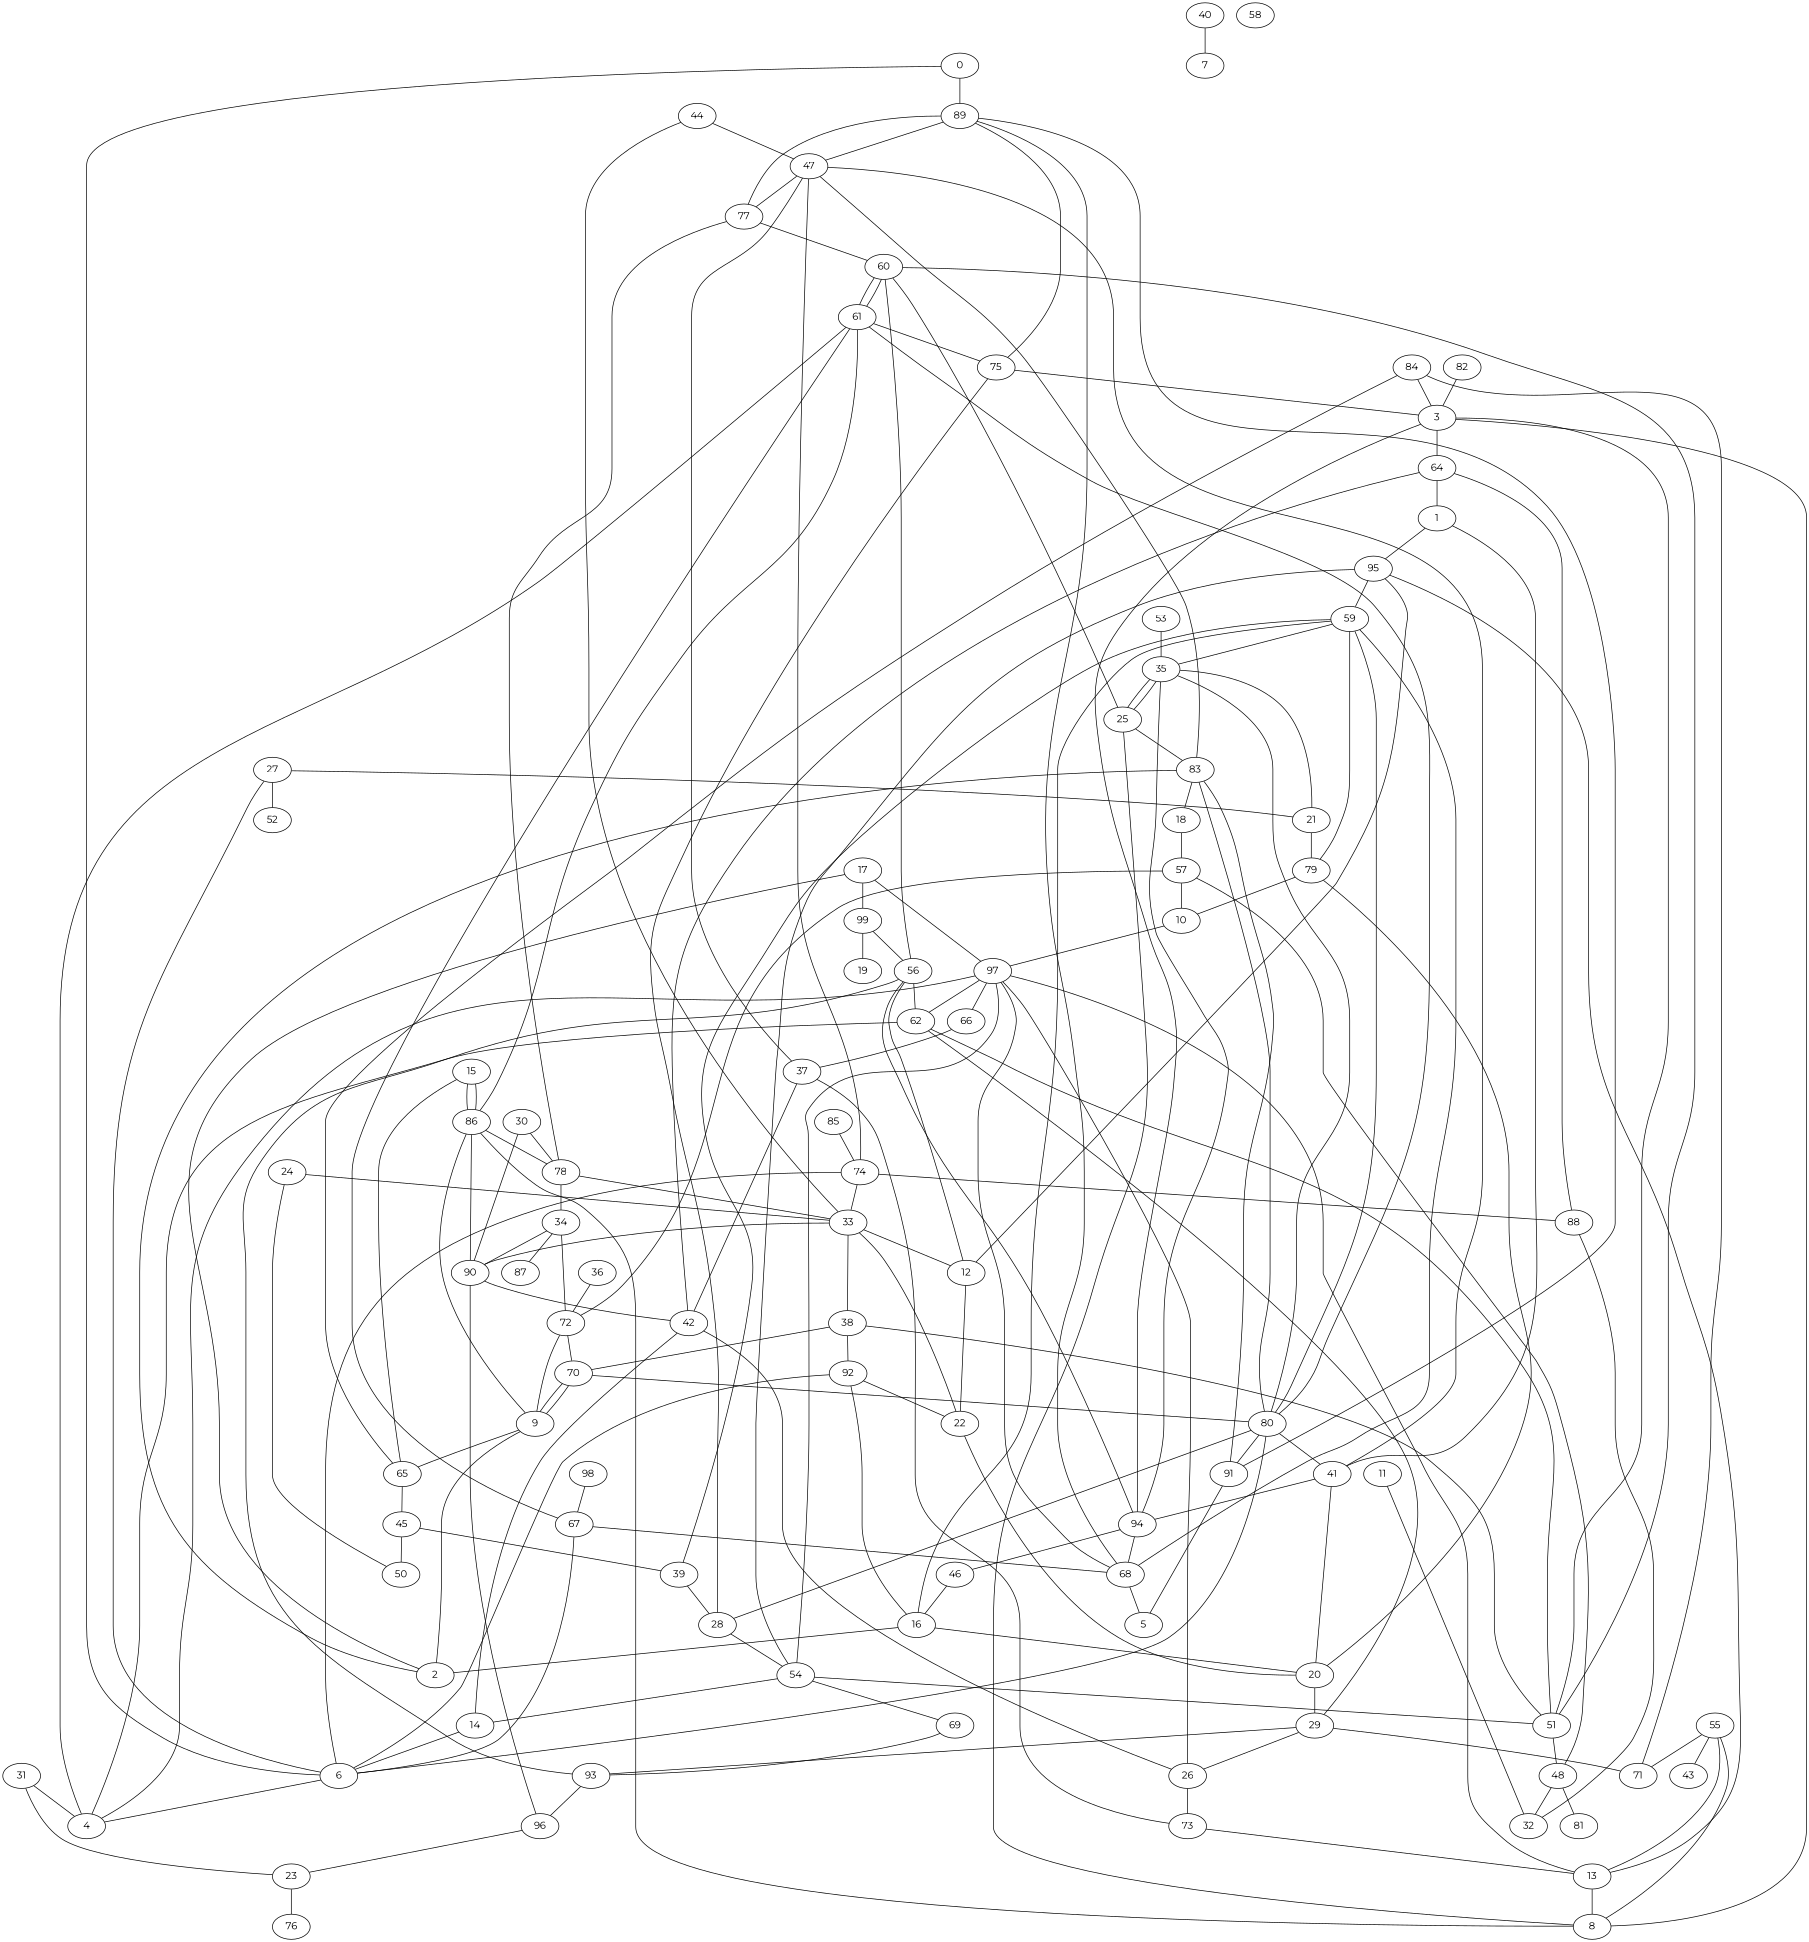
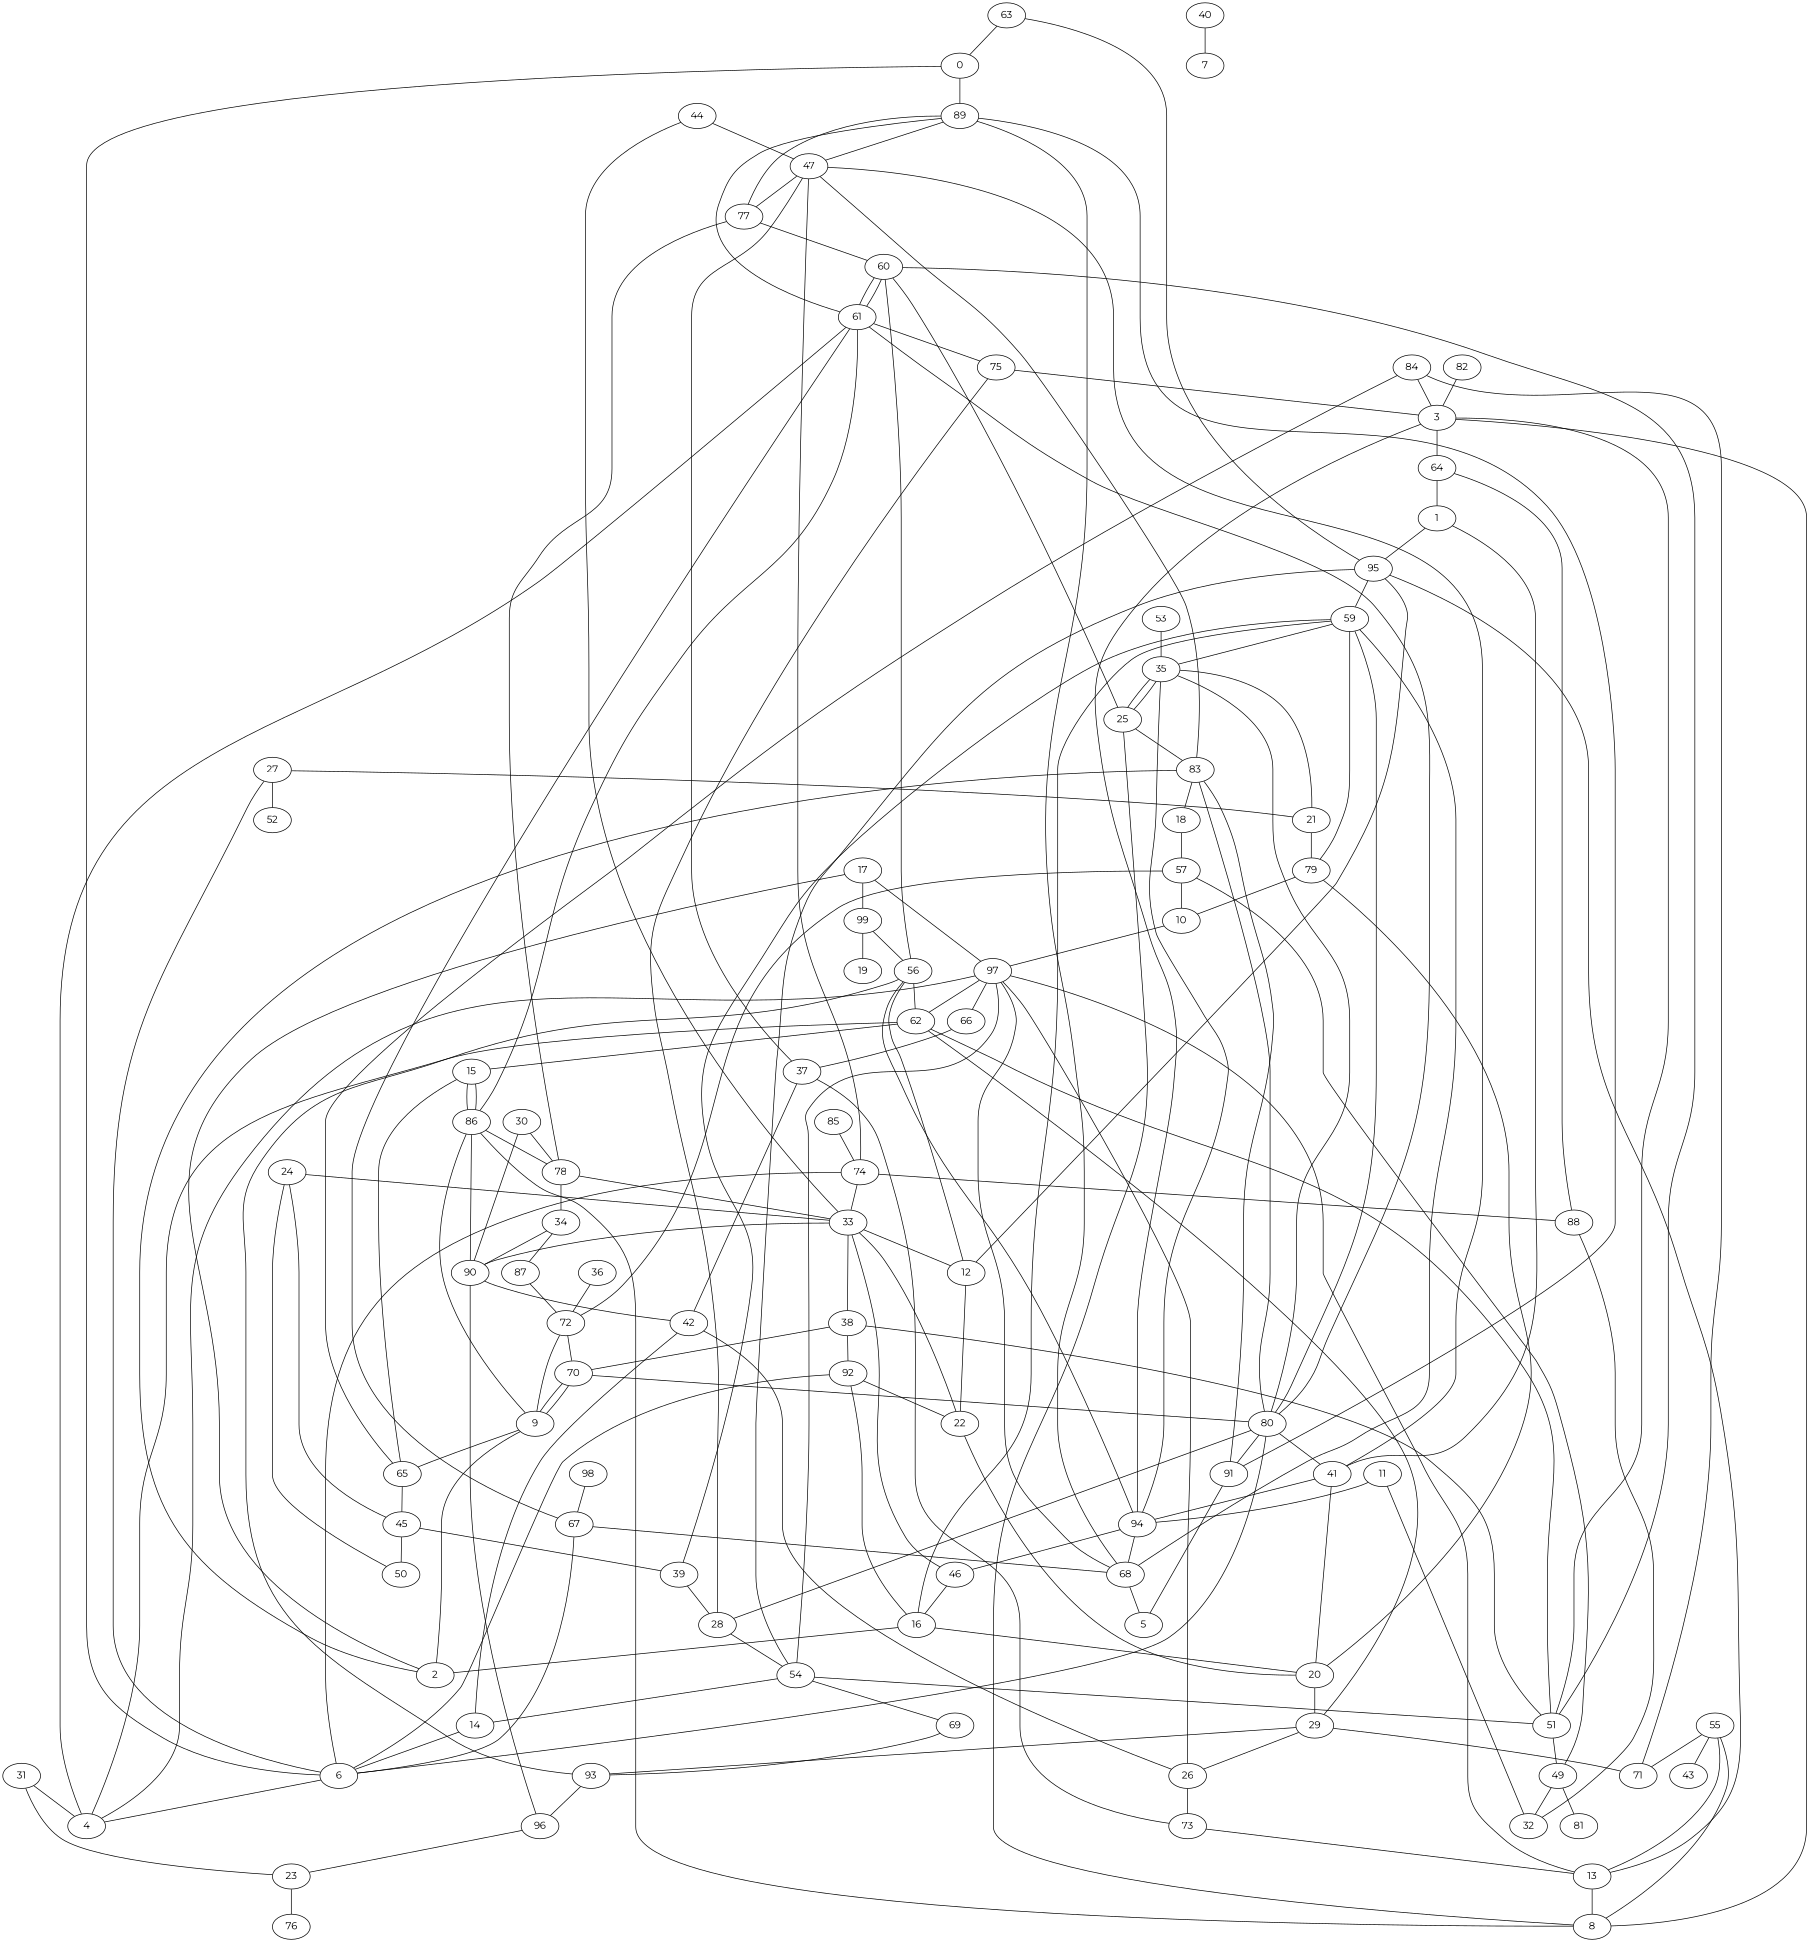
none -> (1007, 15)
(1255, 15) -> none
(1060, 222) -> (736, 171)
(849, 737) -> none
none -> (694, 1047)
(563, 1273) -> (539, 1293)
none -> (299, 1371)
none -> (878, 1410)
none -> (1263, 1508)
(1558, 1776) -> (1558, 1776)
